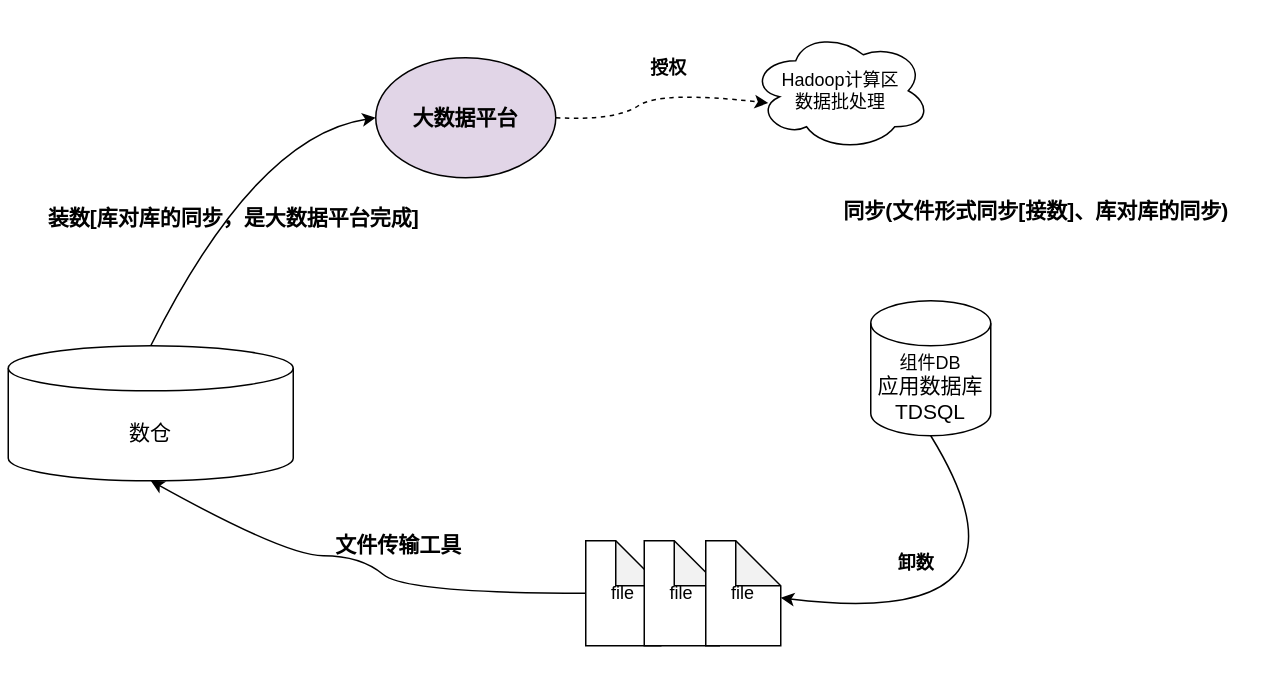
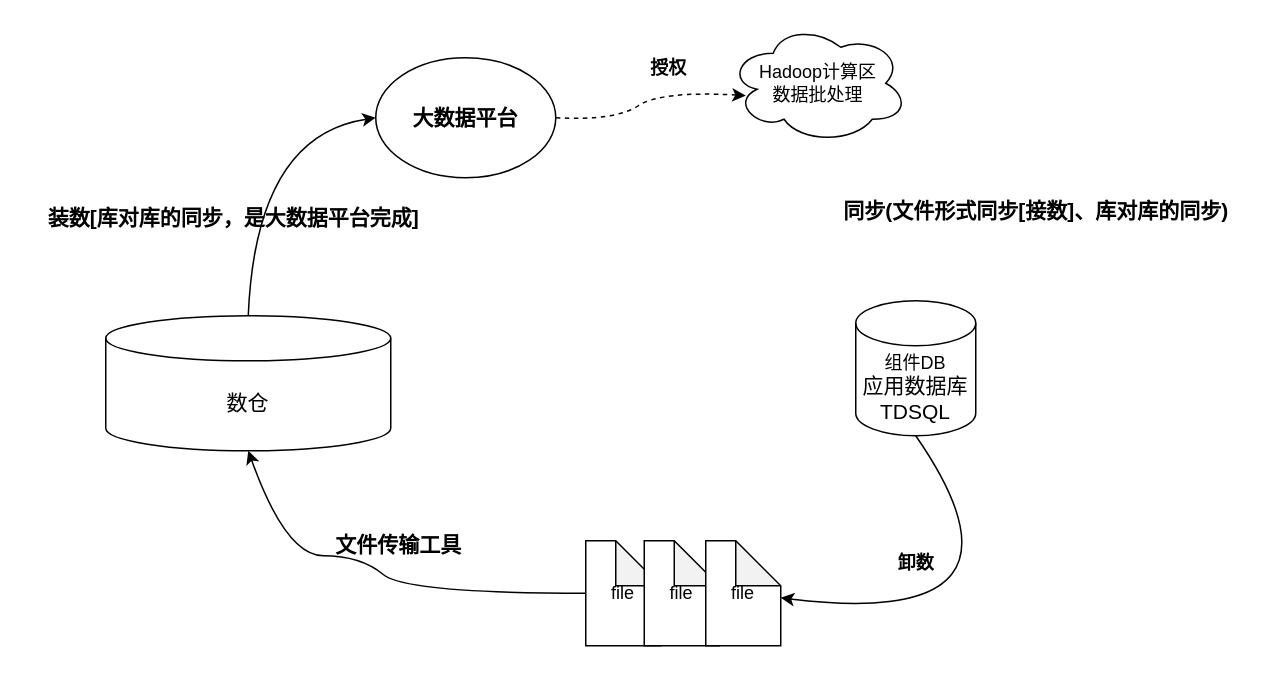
(841, 91) -> (818, 83)
(466, 118) -> (466, 118)
(931, 368) -> (916, 368)
(151, 413) -> (248, 383)
